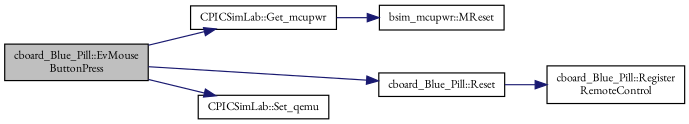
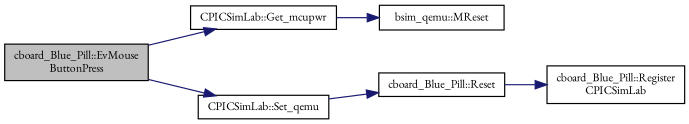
(442, 18) -> (442, 18)
(257, 73) -> (348, 96)
(616, 85) -> (616, 85)
